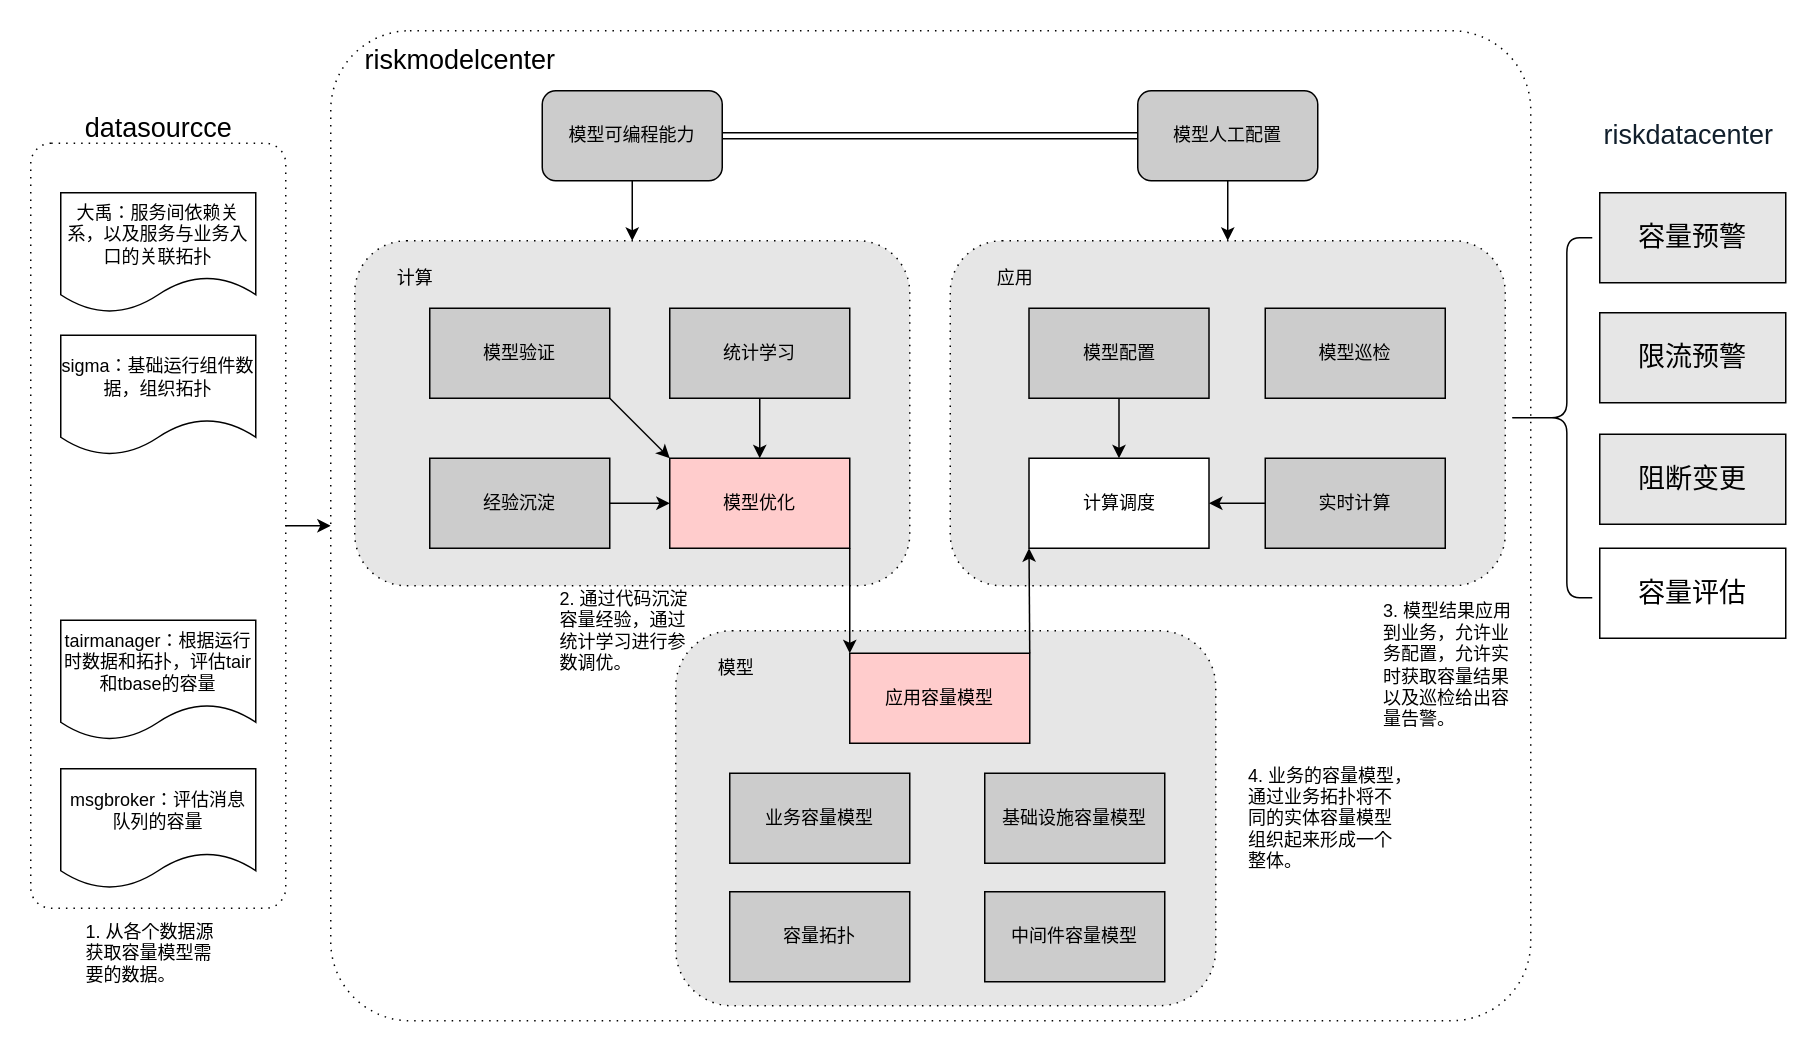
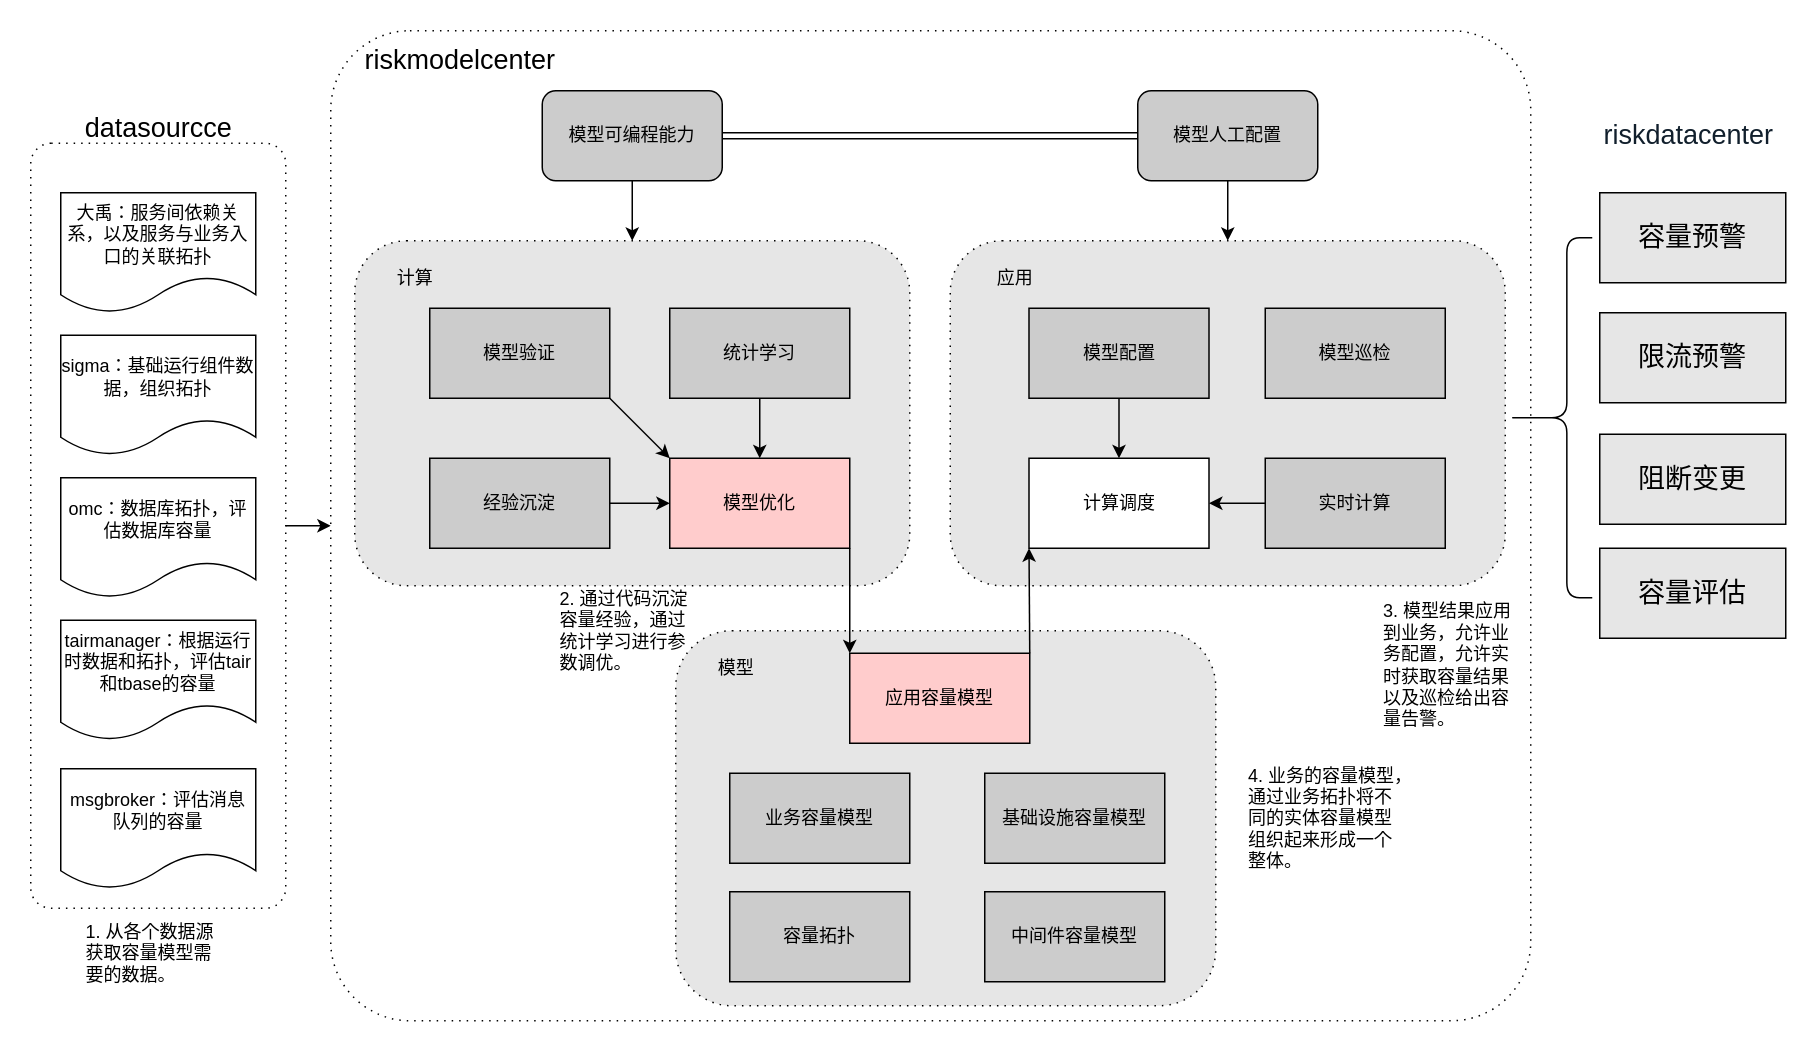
none -> (158, 538)
(1693, 593) -> (1693, 593)
